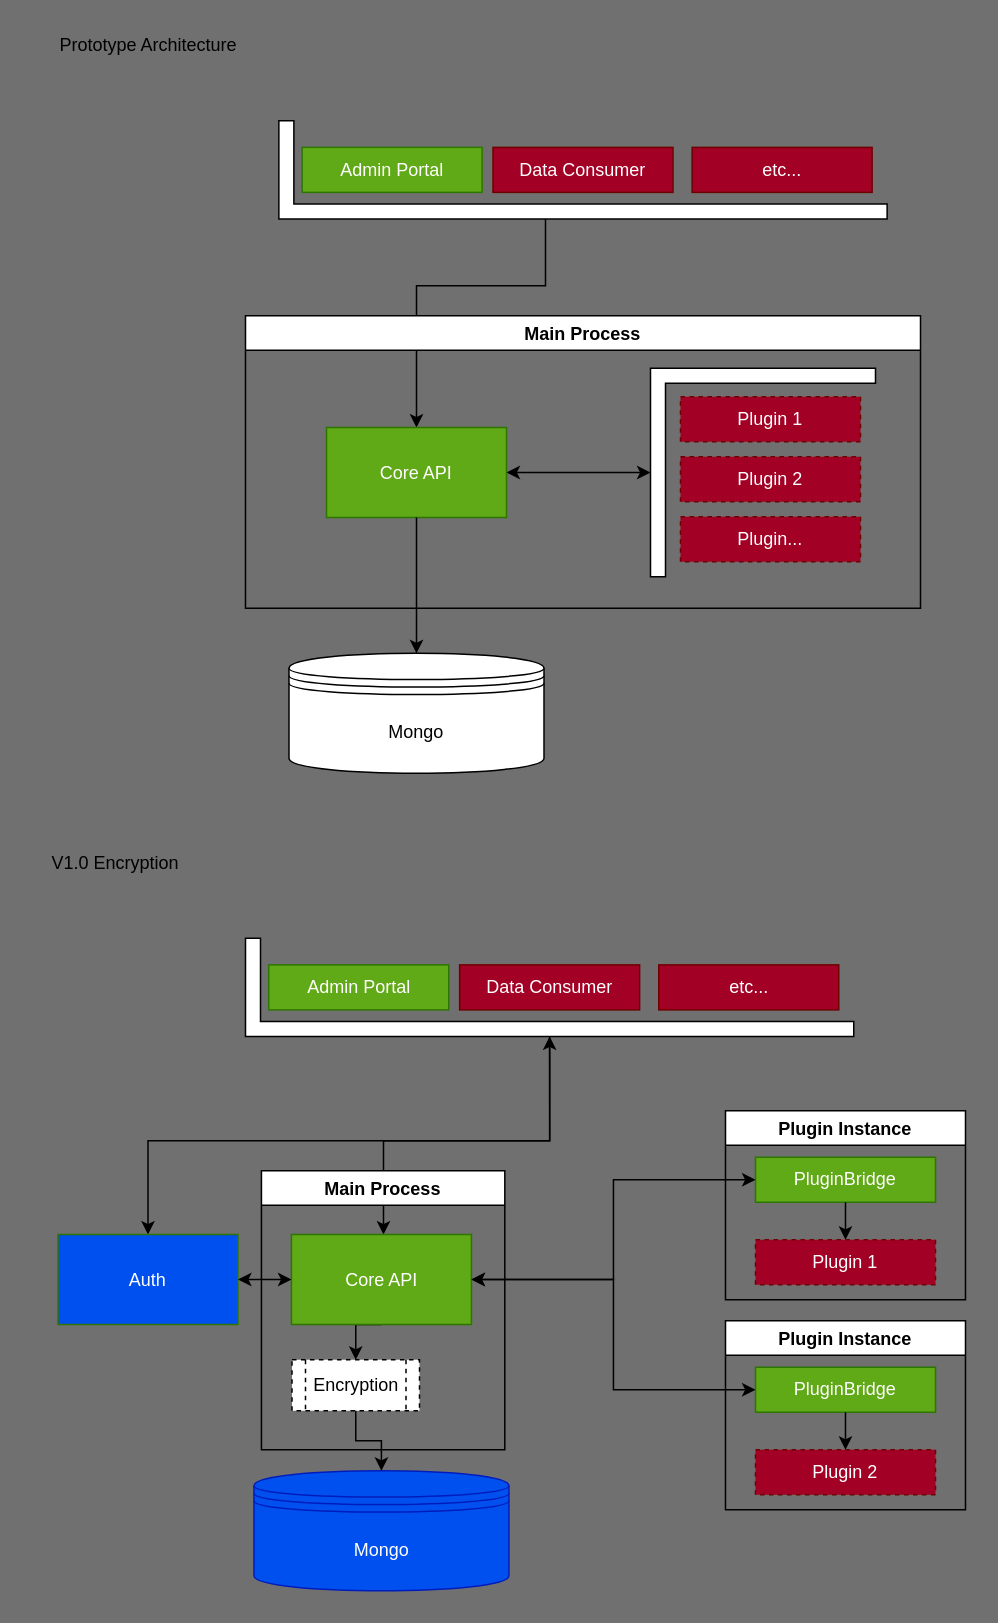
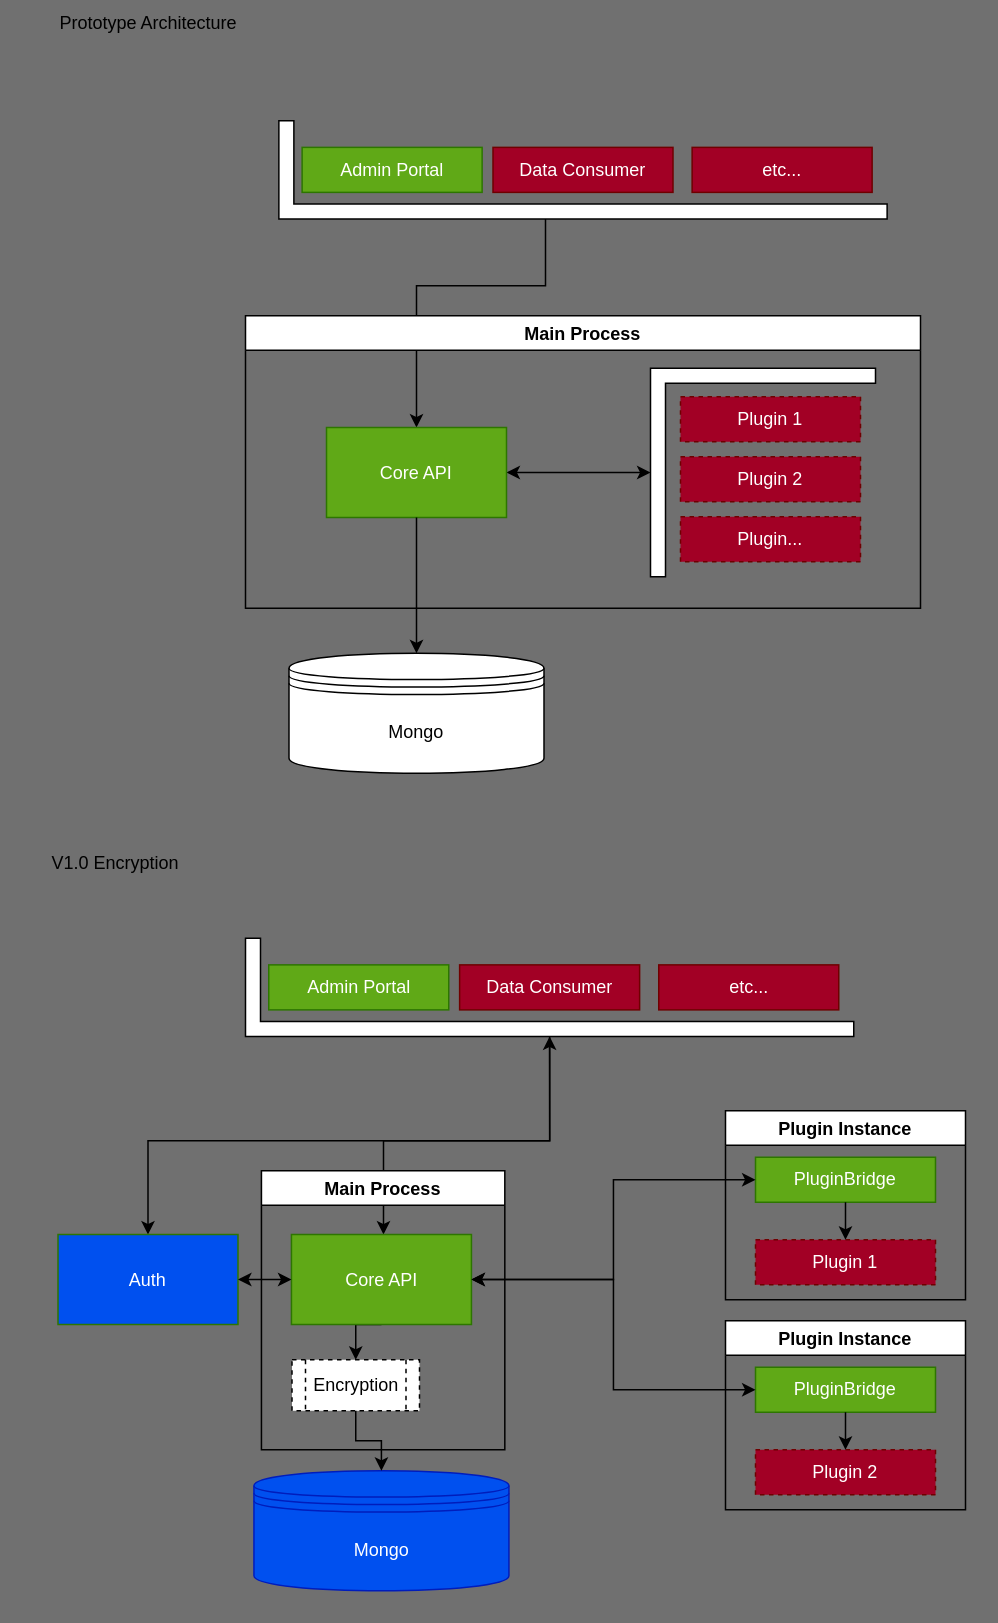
(148, 46) -> (148, 23)
